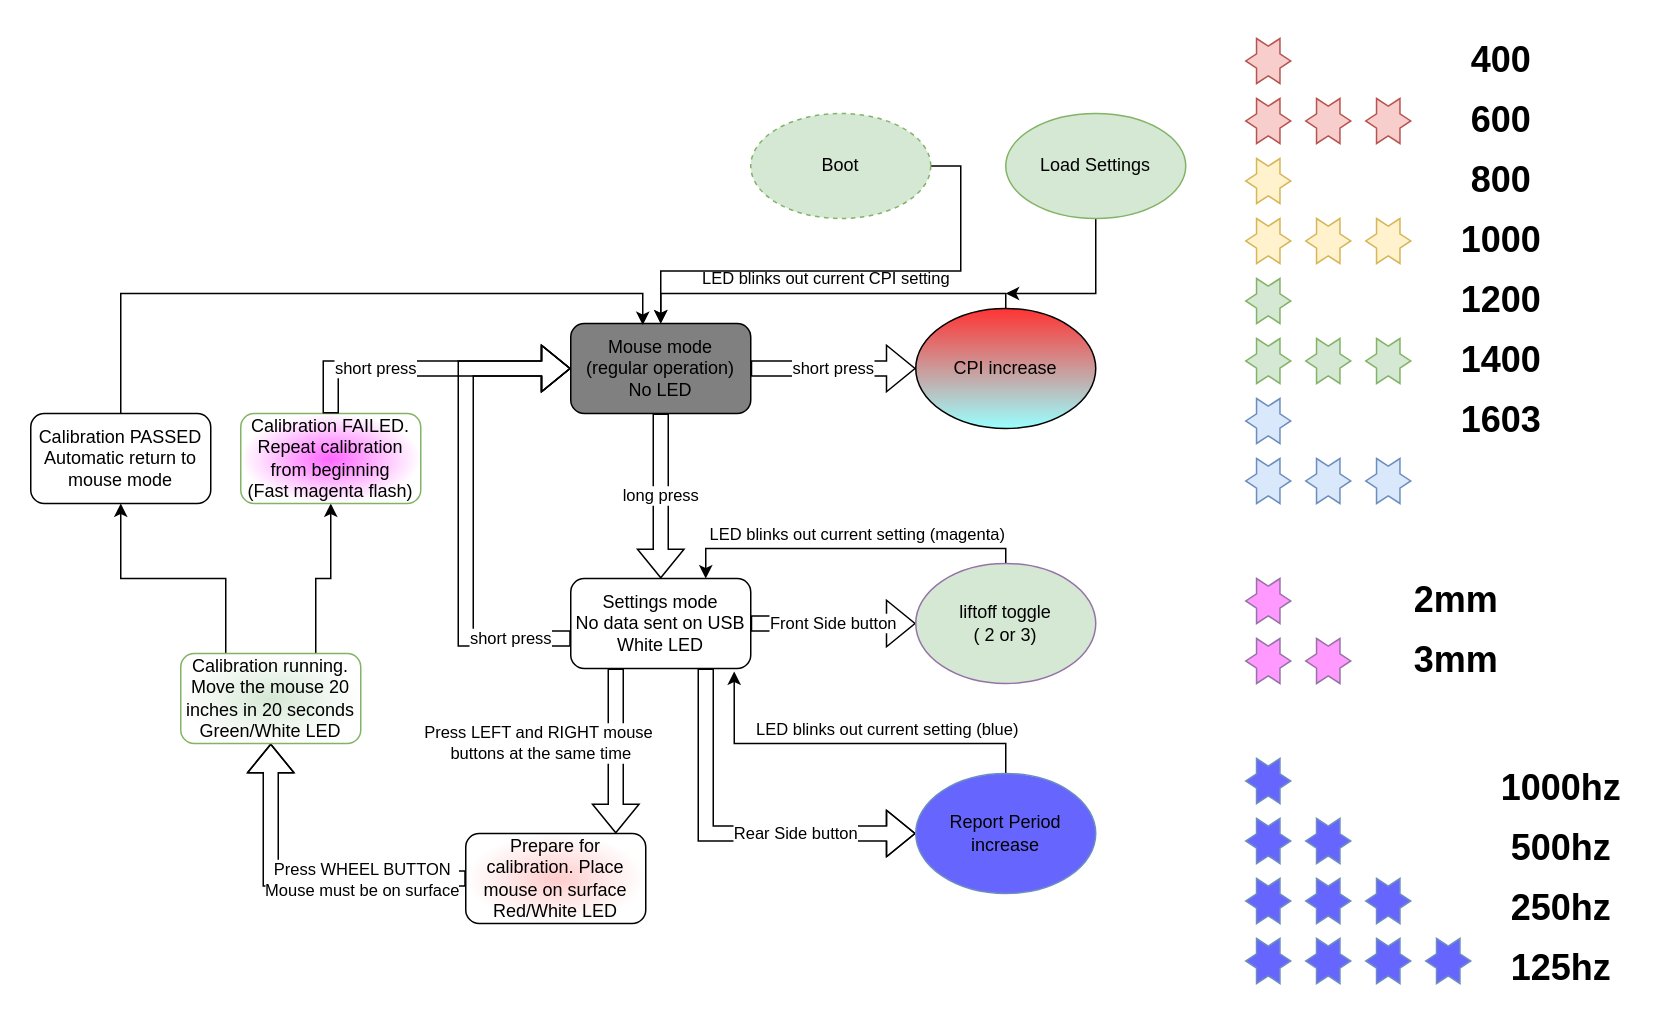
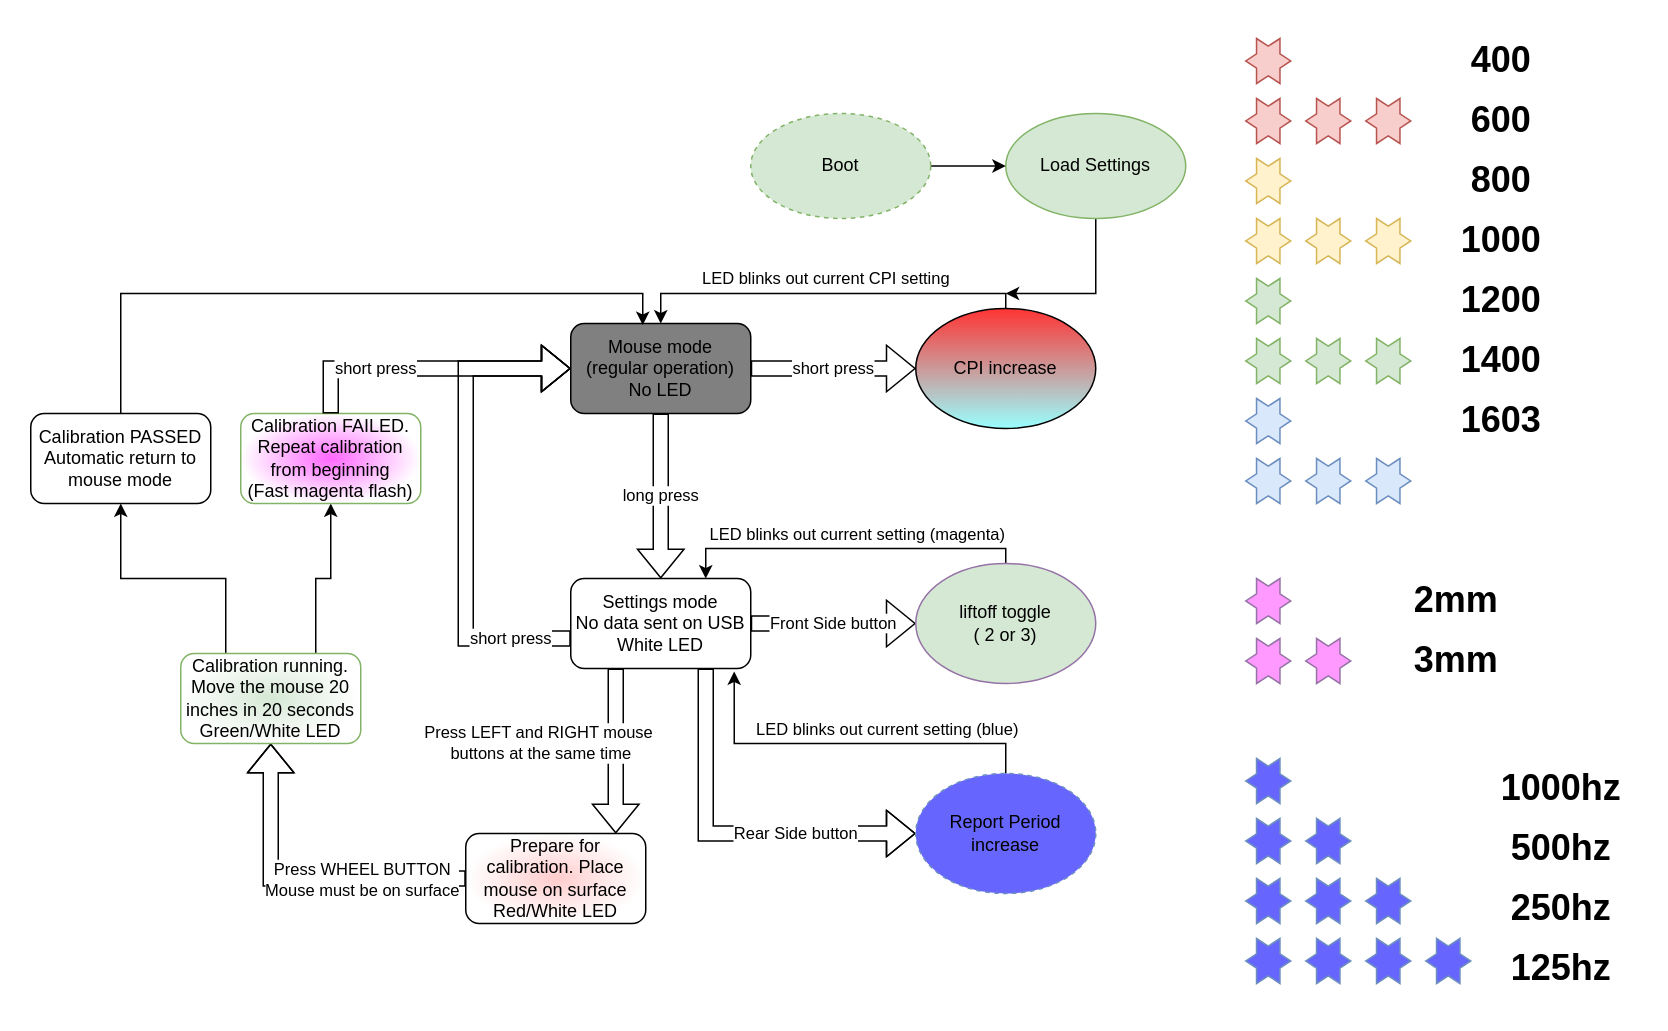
(856, 271) -> (977, 166)
(1006, 833) -> (1006, 833)
